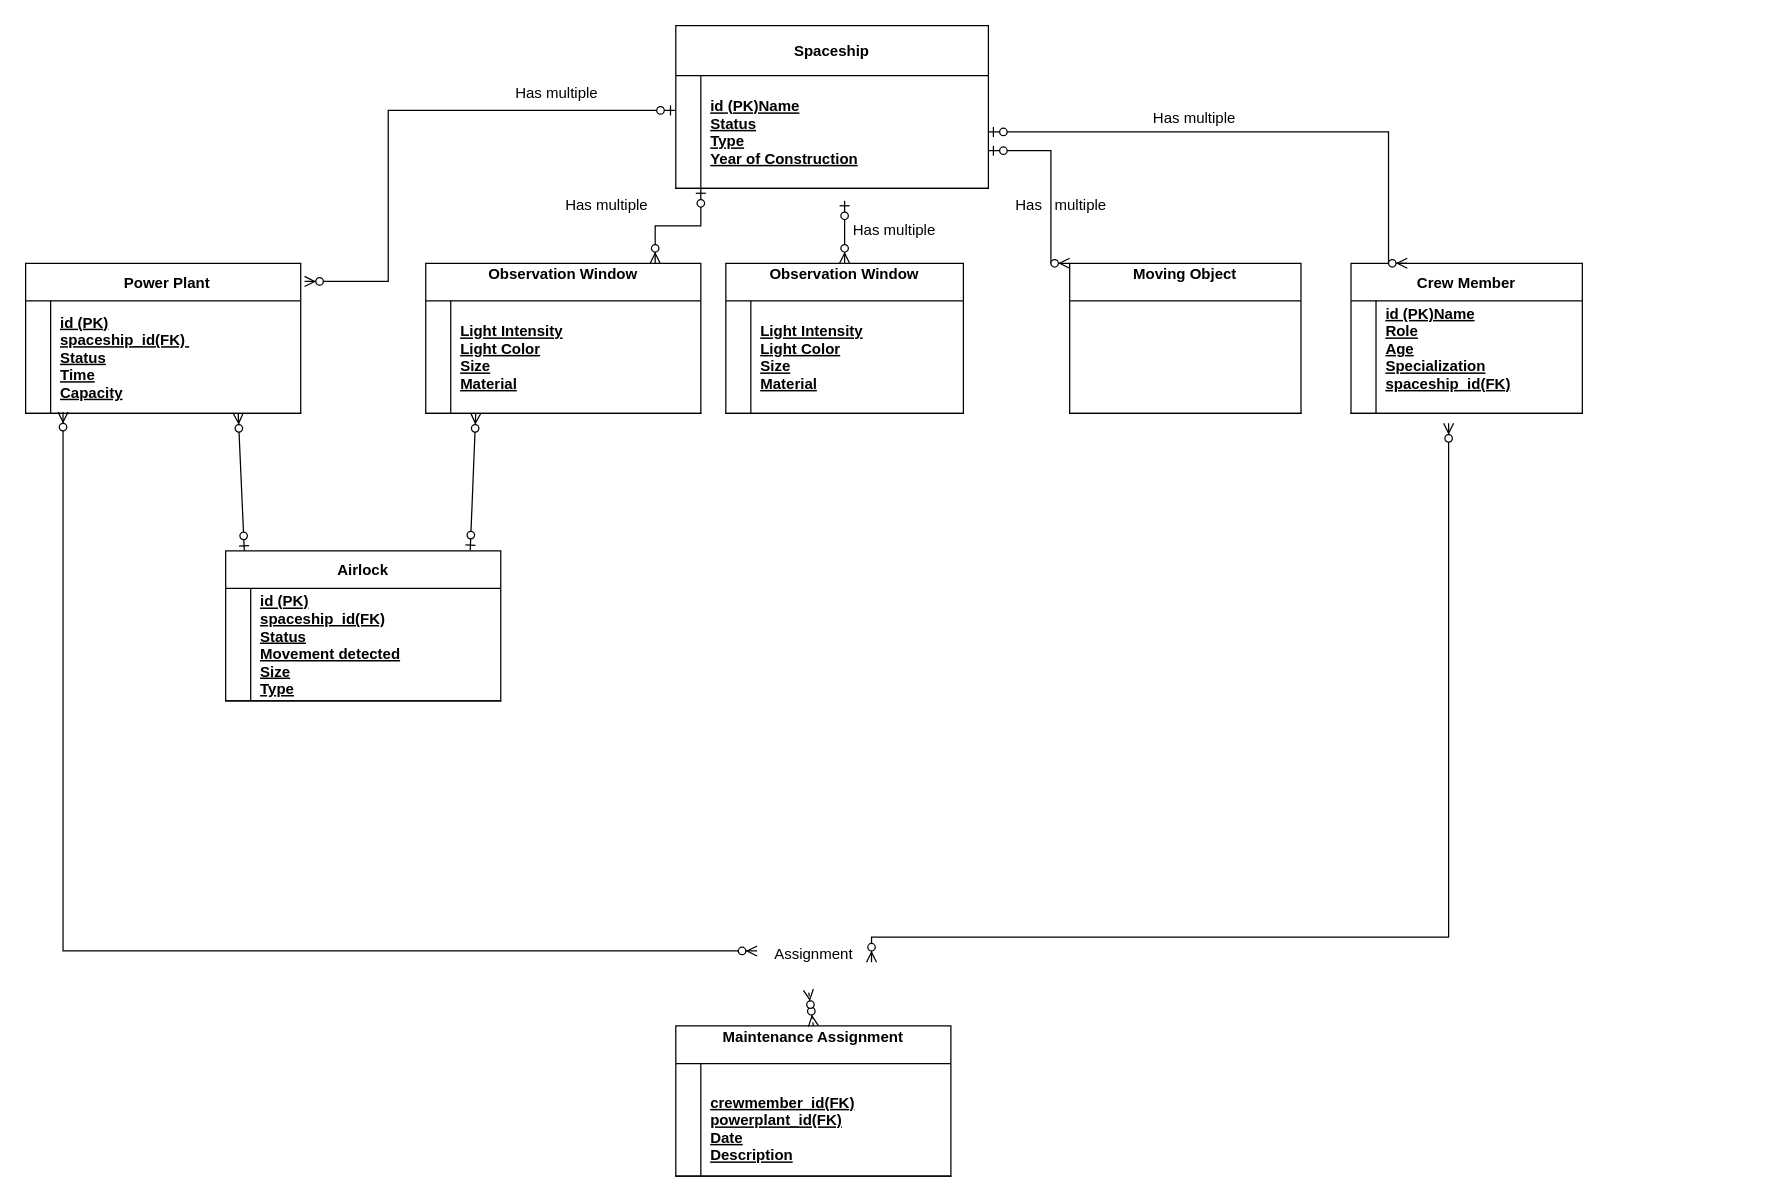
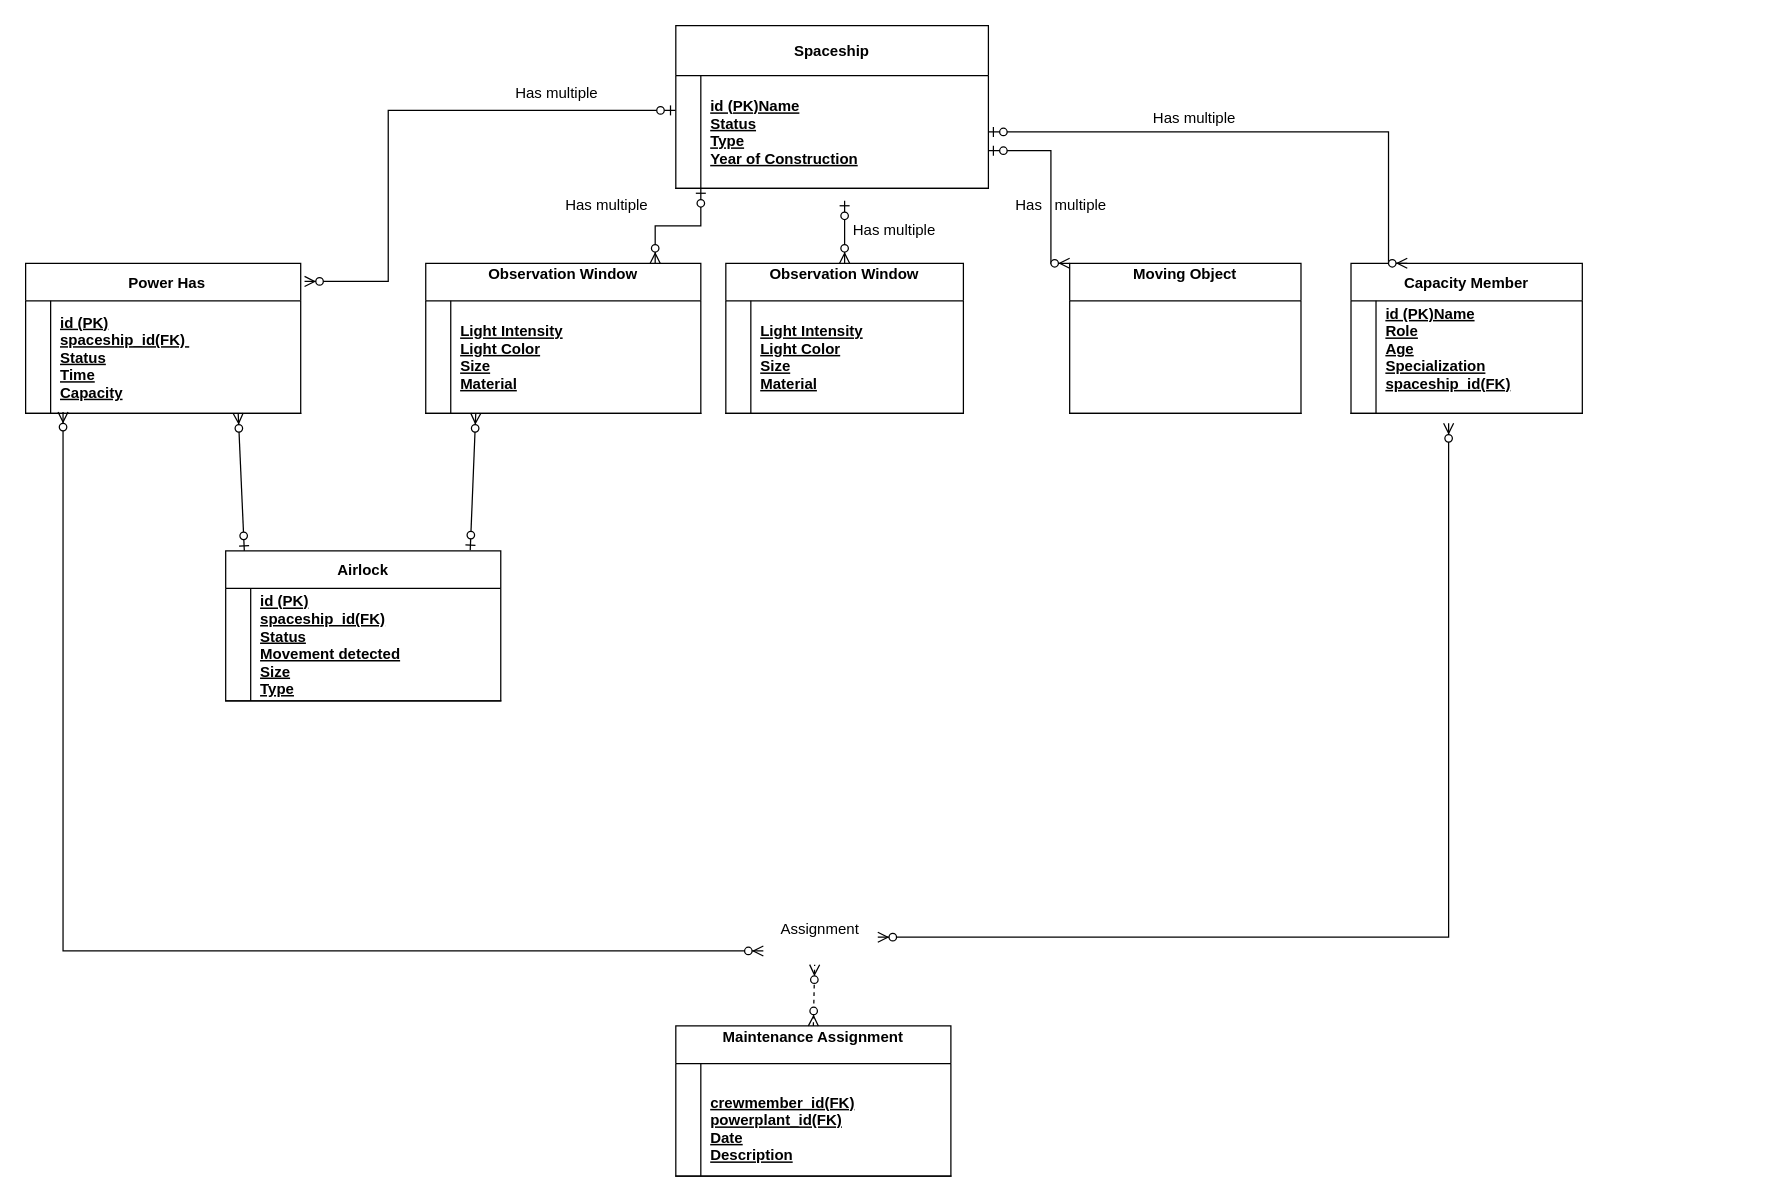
(163, 283) -> (163, 283)
(1466, 283) -> (1466, 283)
(813, 963) -> (819, 938)
